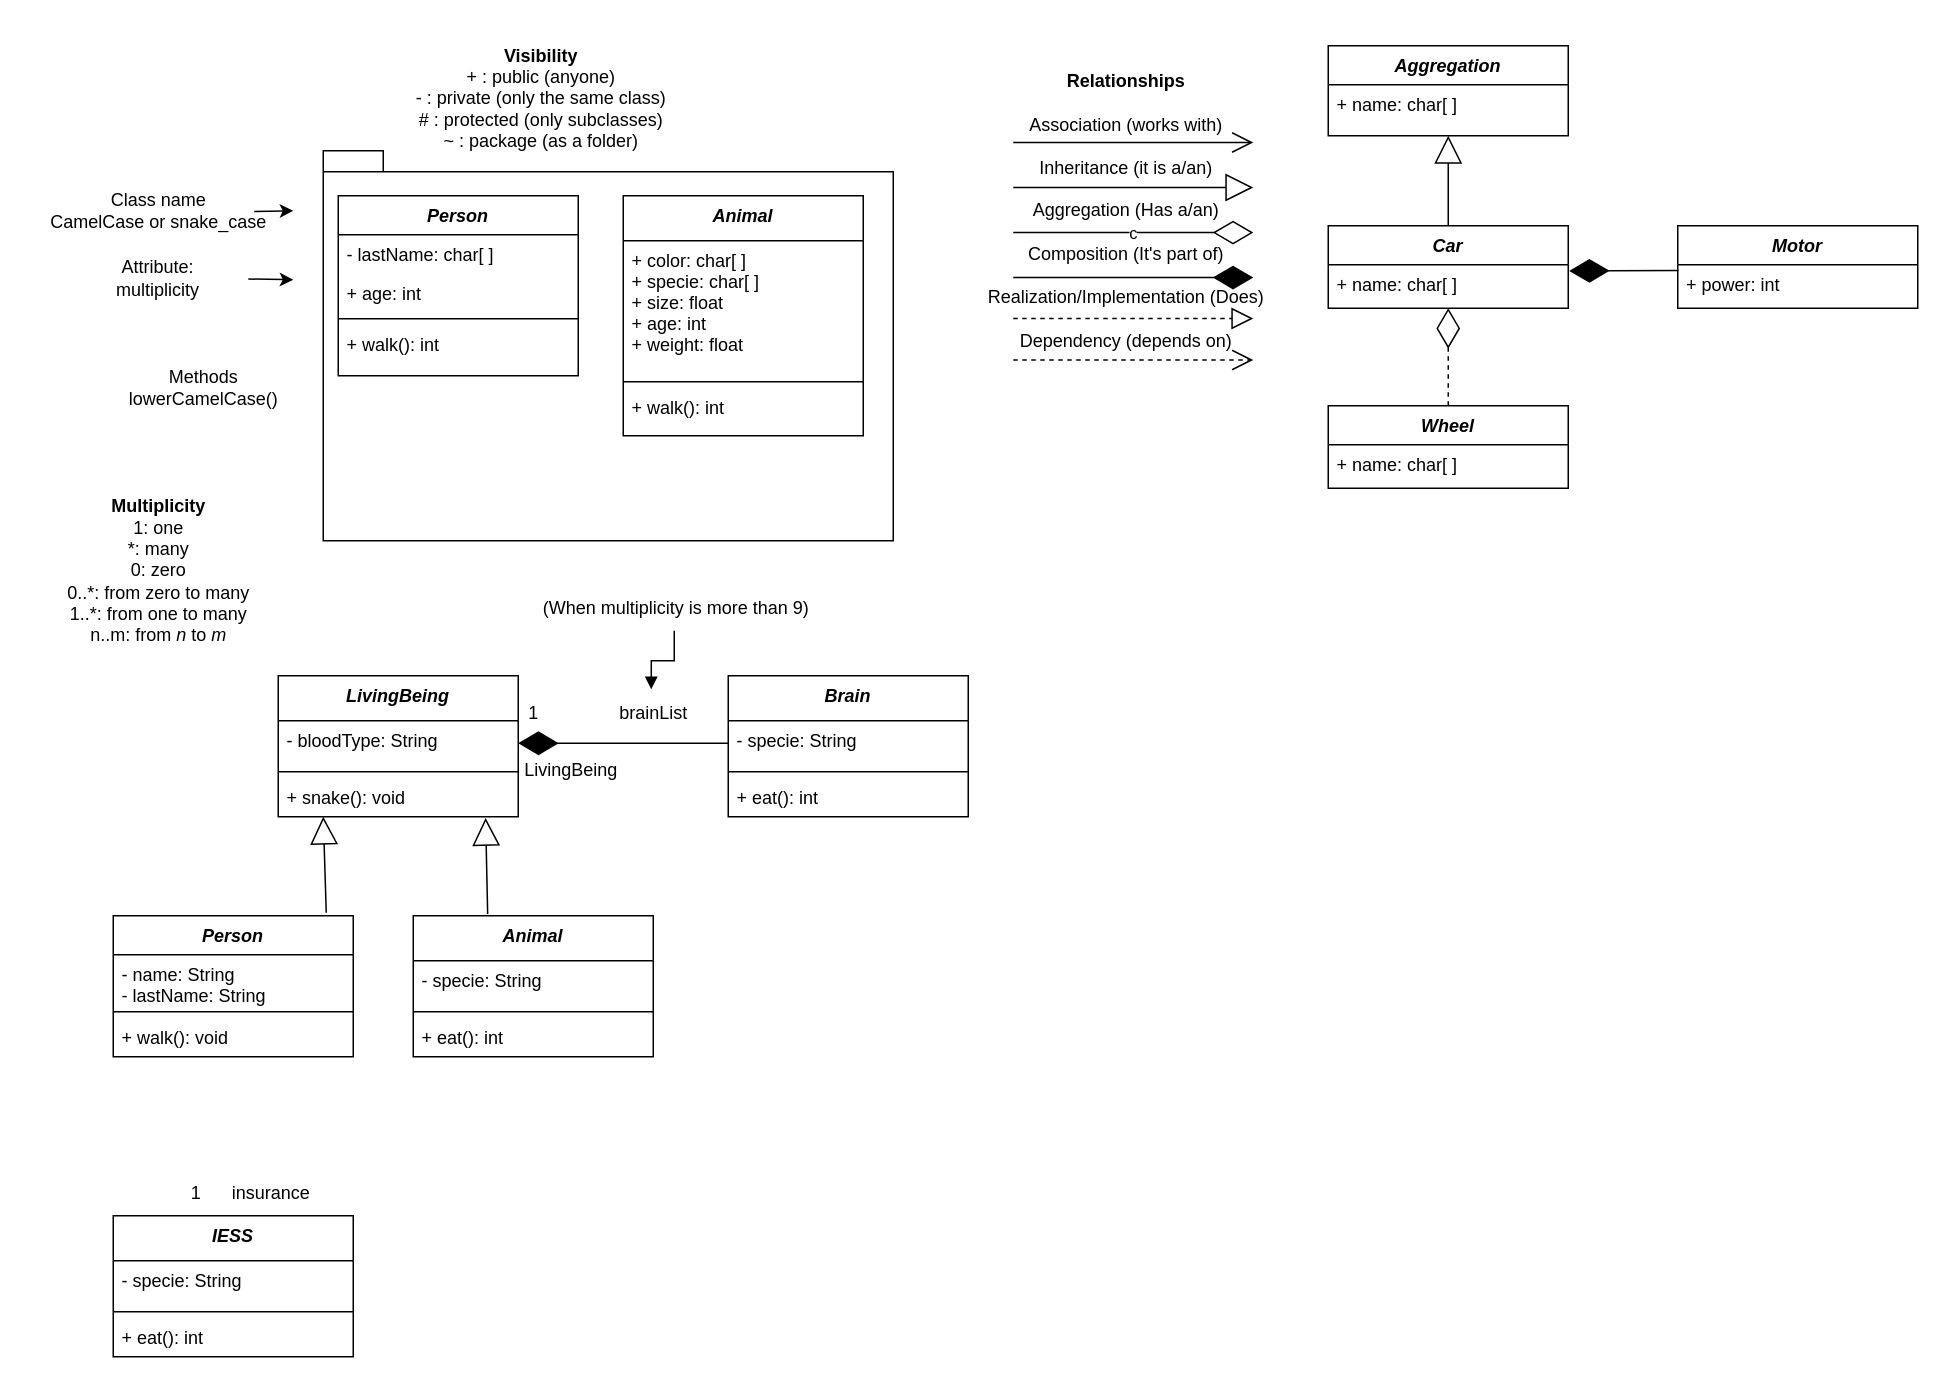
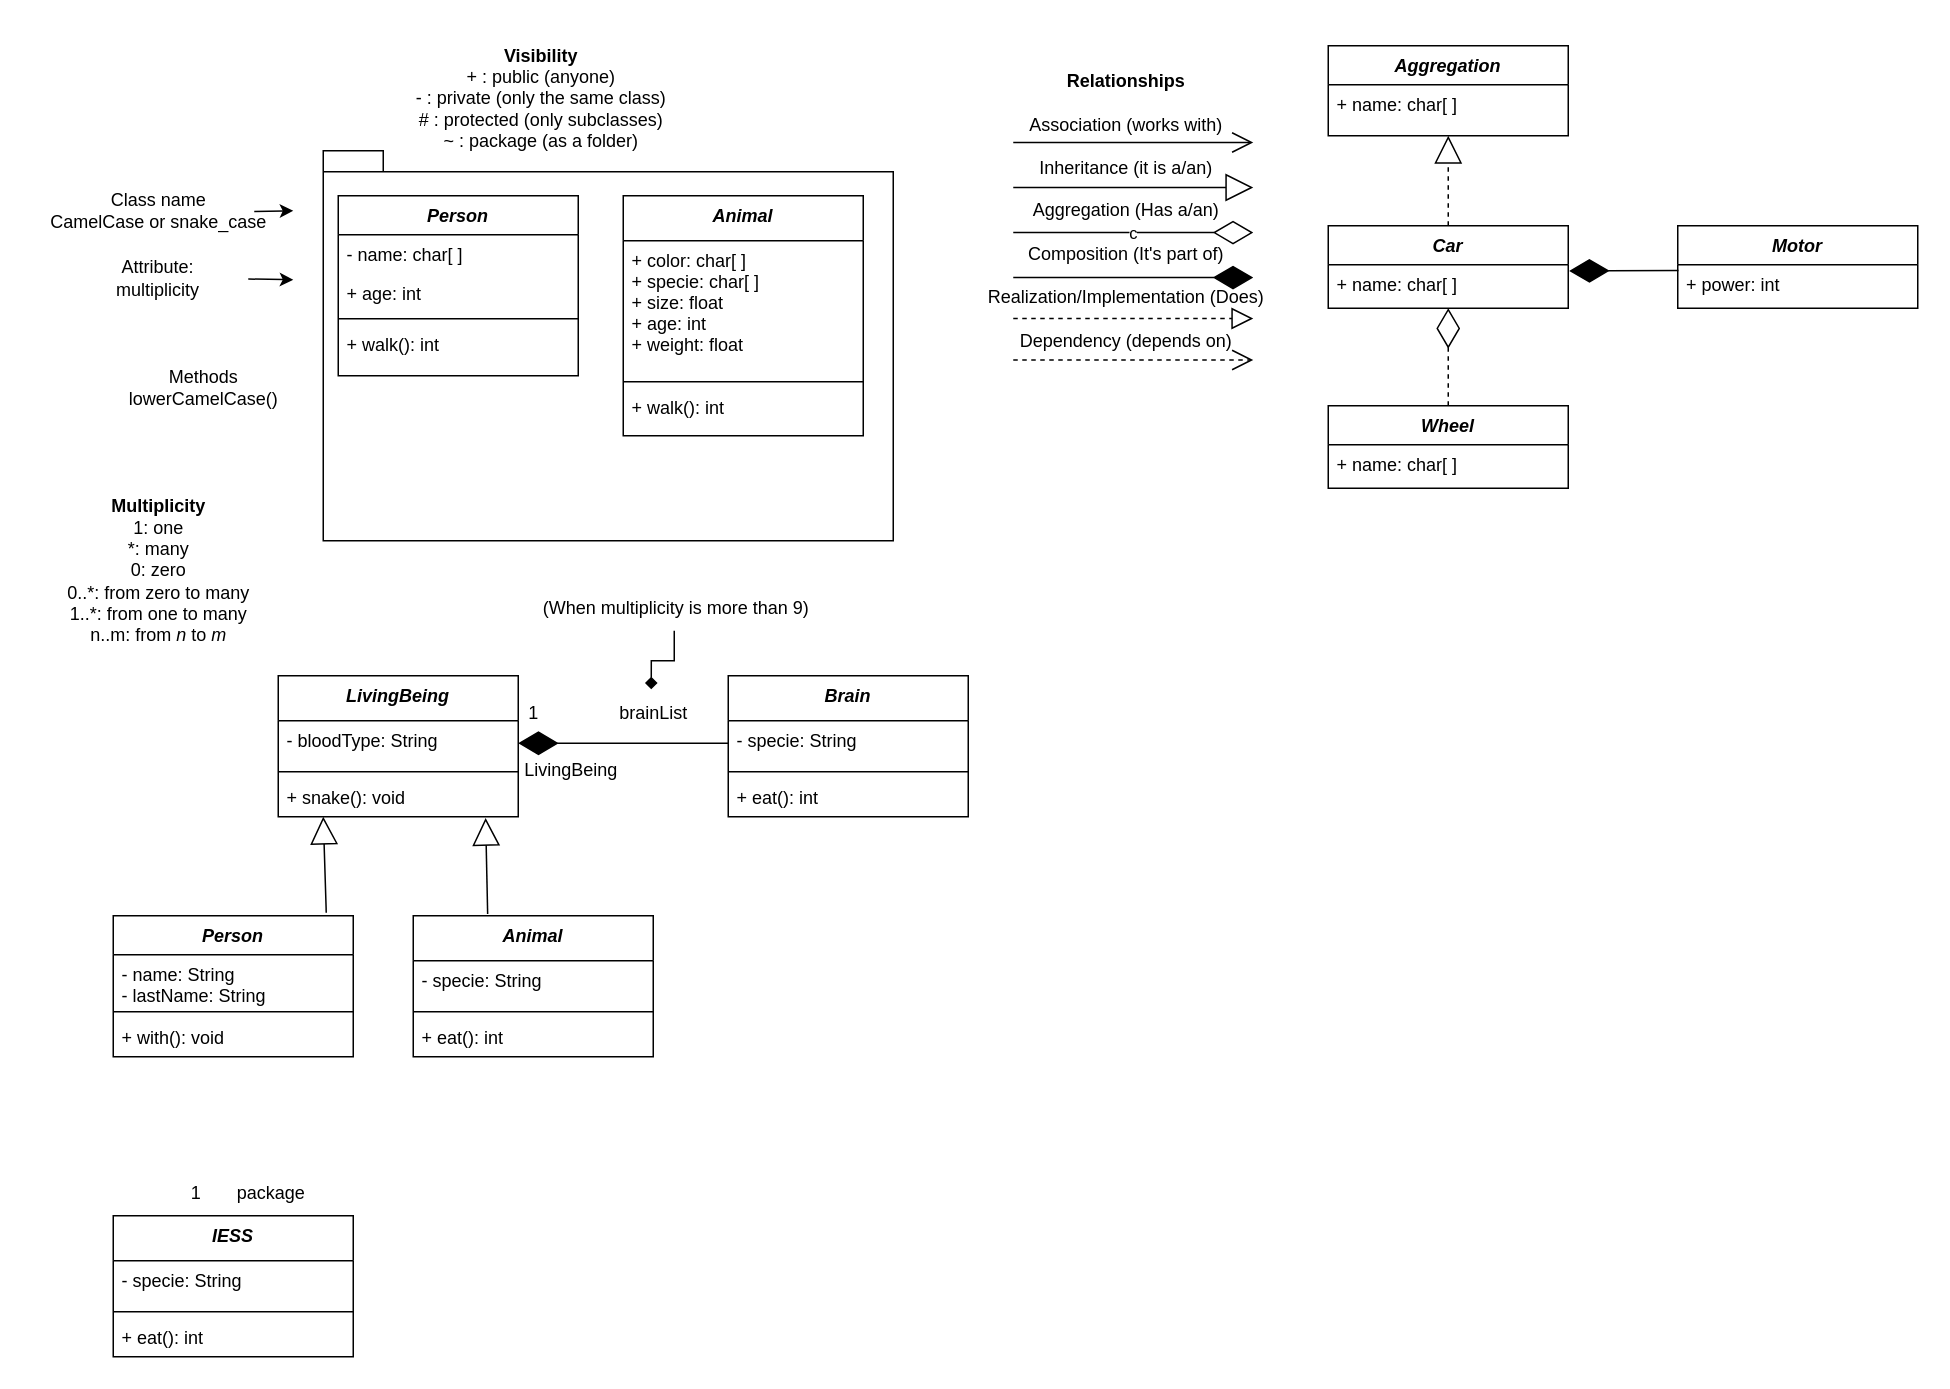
(1448, 192) -> (1448, 192)
(431, 255) -> (413, 255)
(651, 675) -> (651, 676)
(180, 1038) -> (180, 1038)
(272, 1193) -> (272, 1193)
